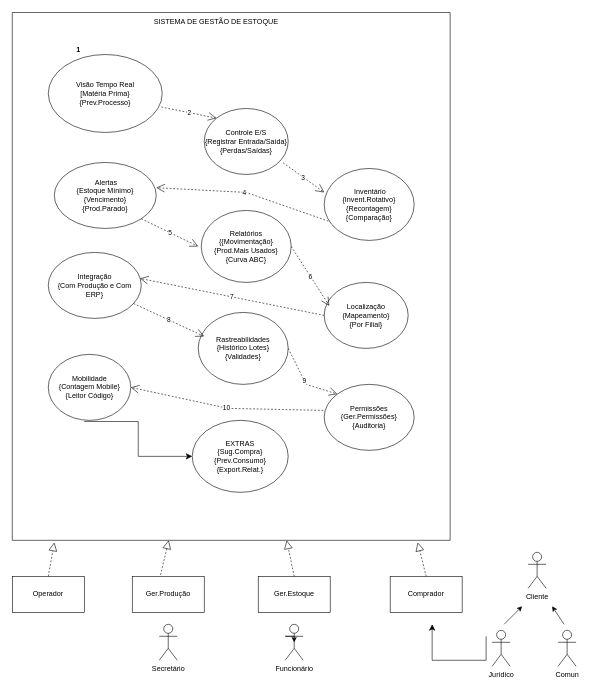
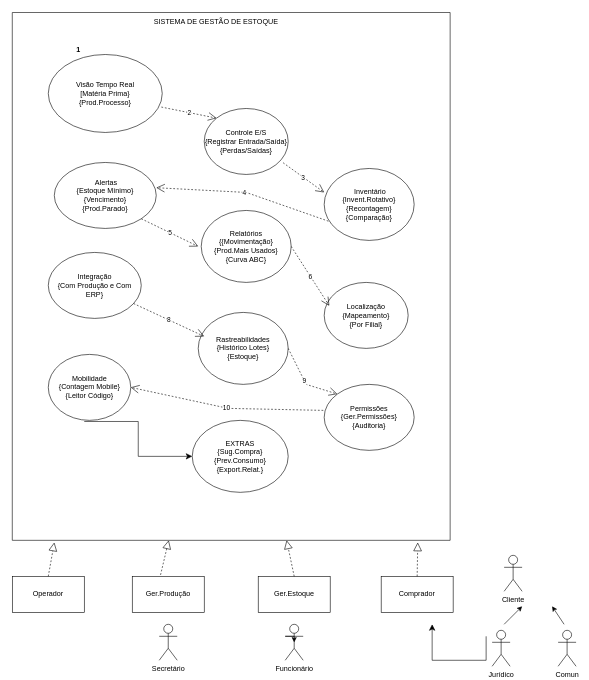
(105, 93) -> (105, 93)
(233, 297) -> none
(243, 348) -> (243, 348)
(537, 570) -> (513, 573)
(426, 594) -> (417, 594)
